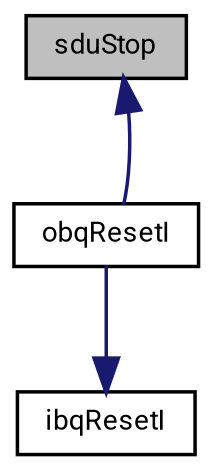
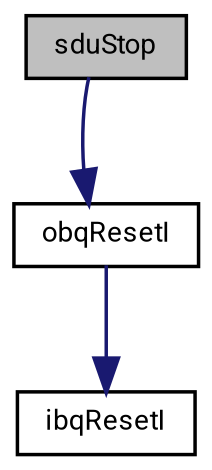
(129, 159) -> (83, 123)
